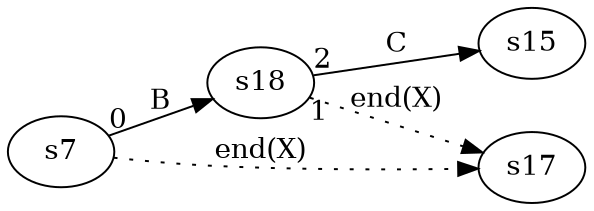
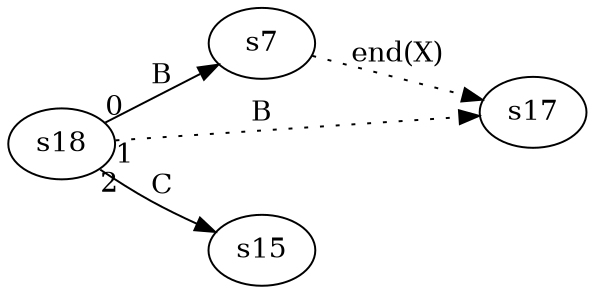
(396, 100) -> (262, 113)
(151, 121) -> (153, 98)
